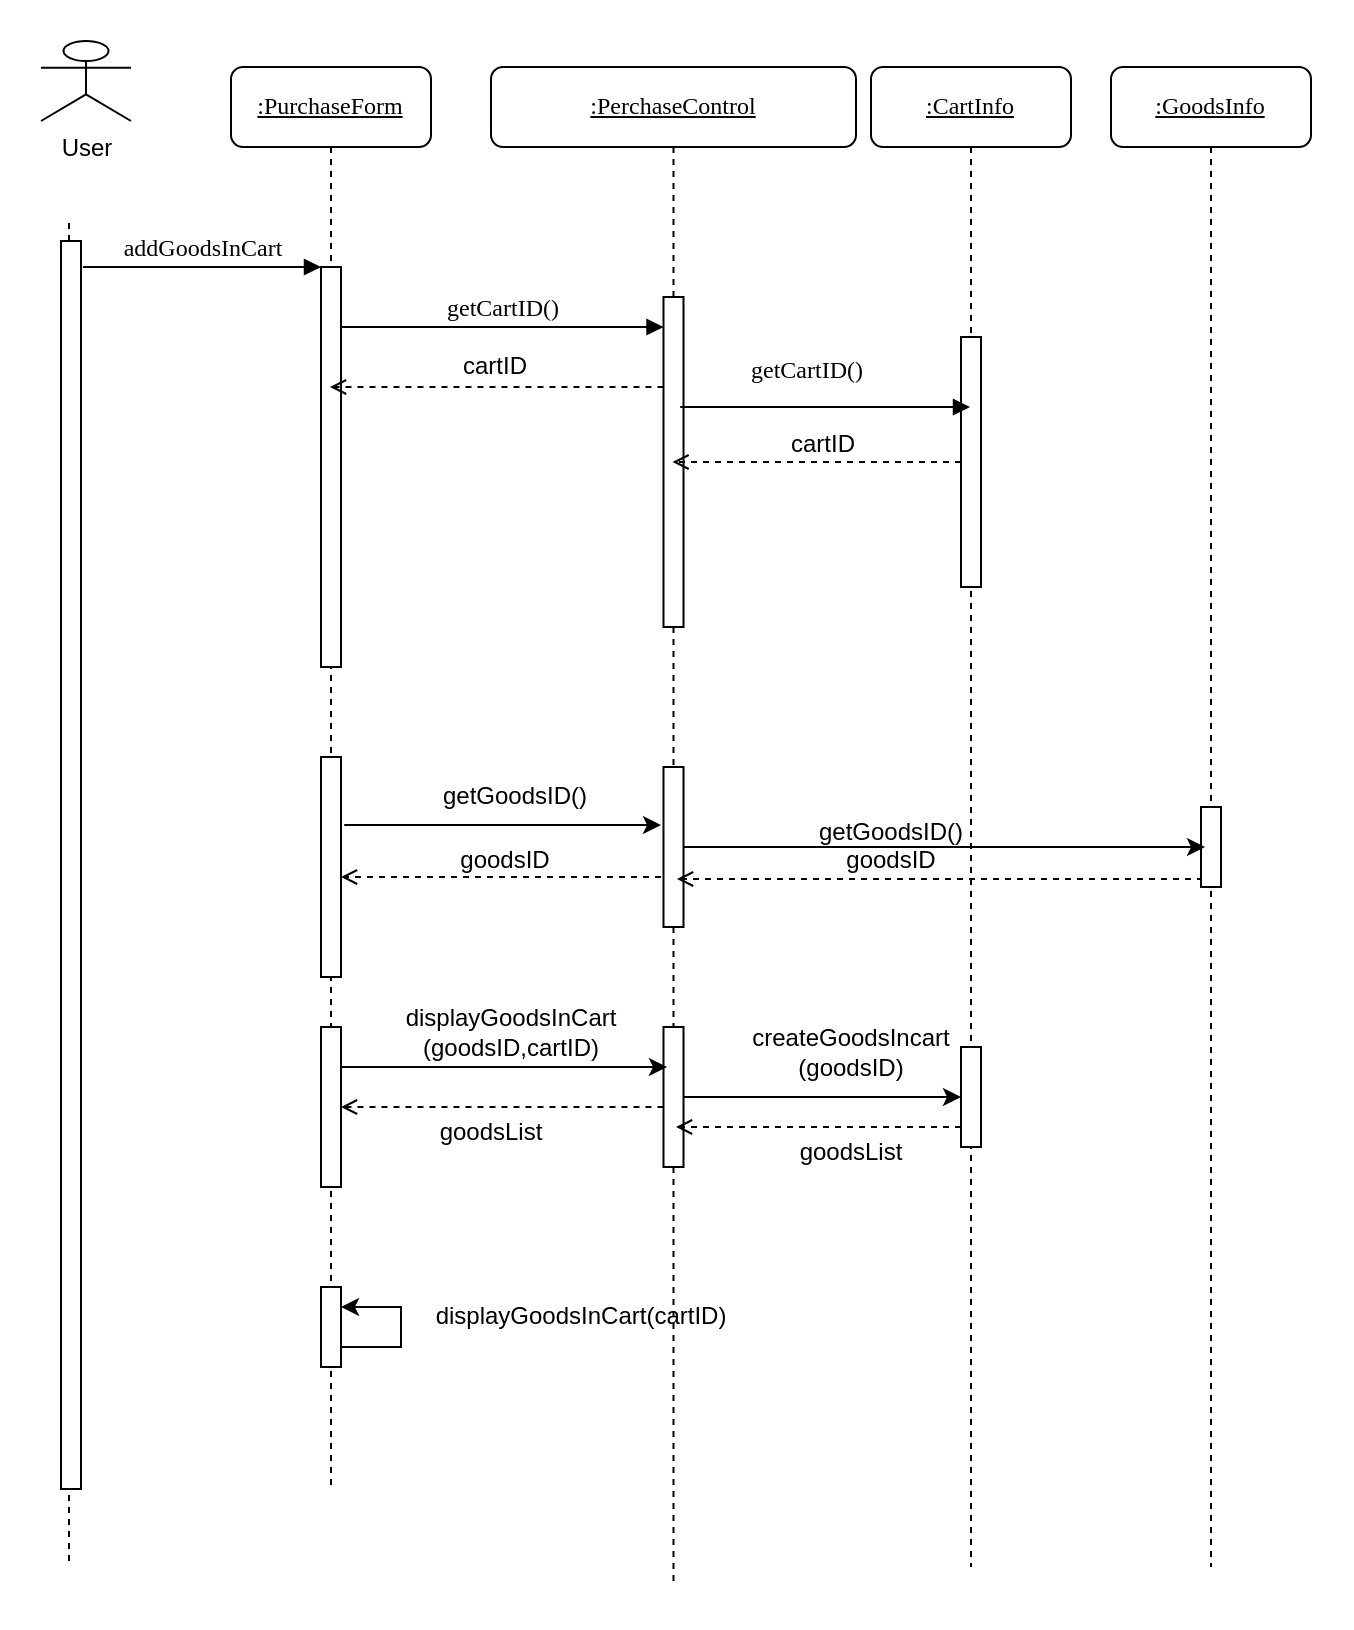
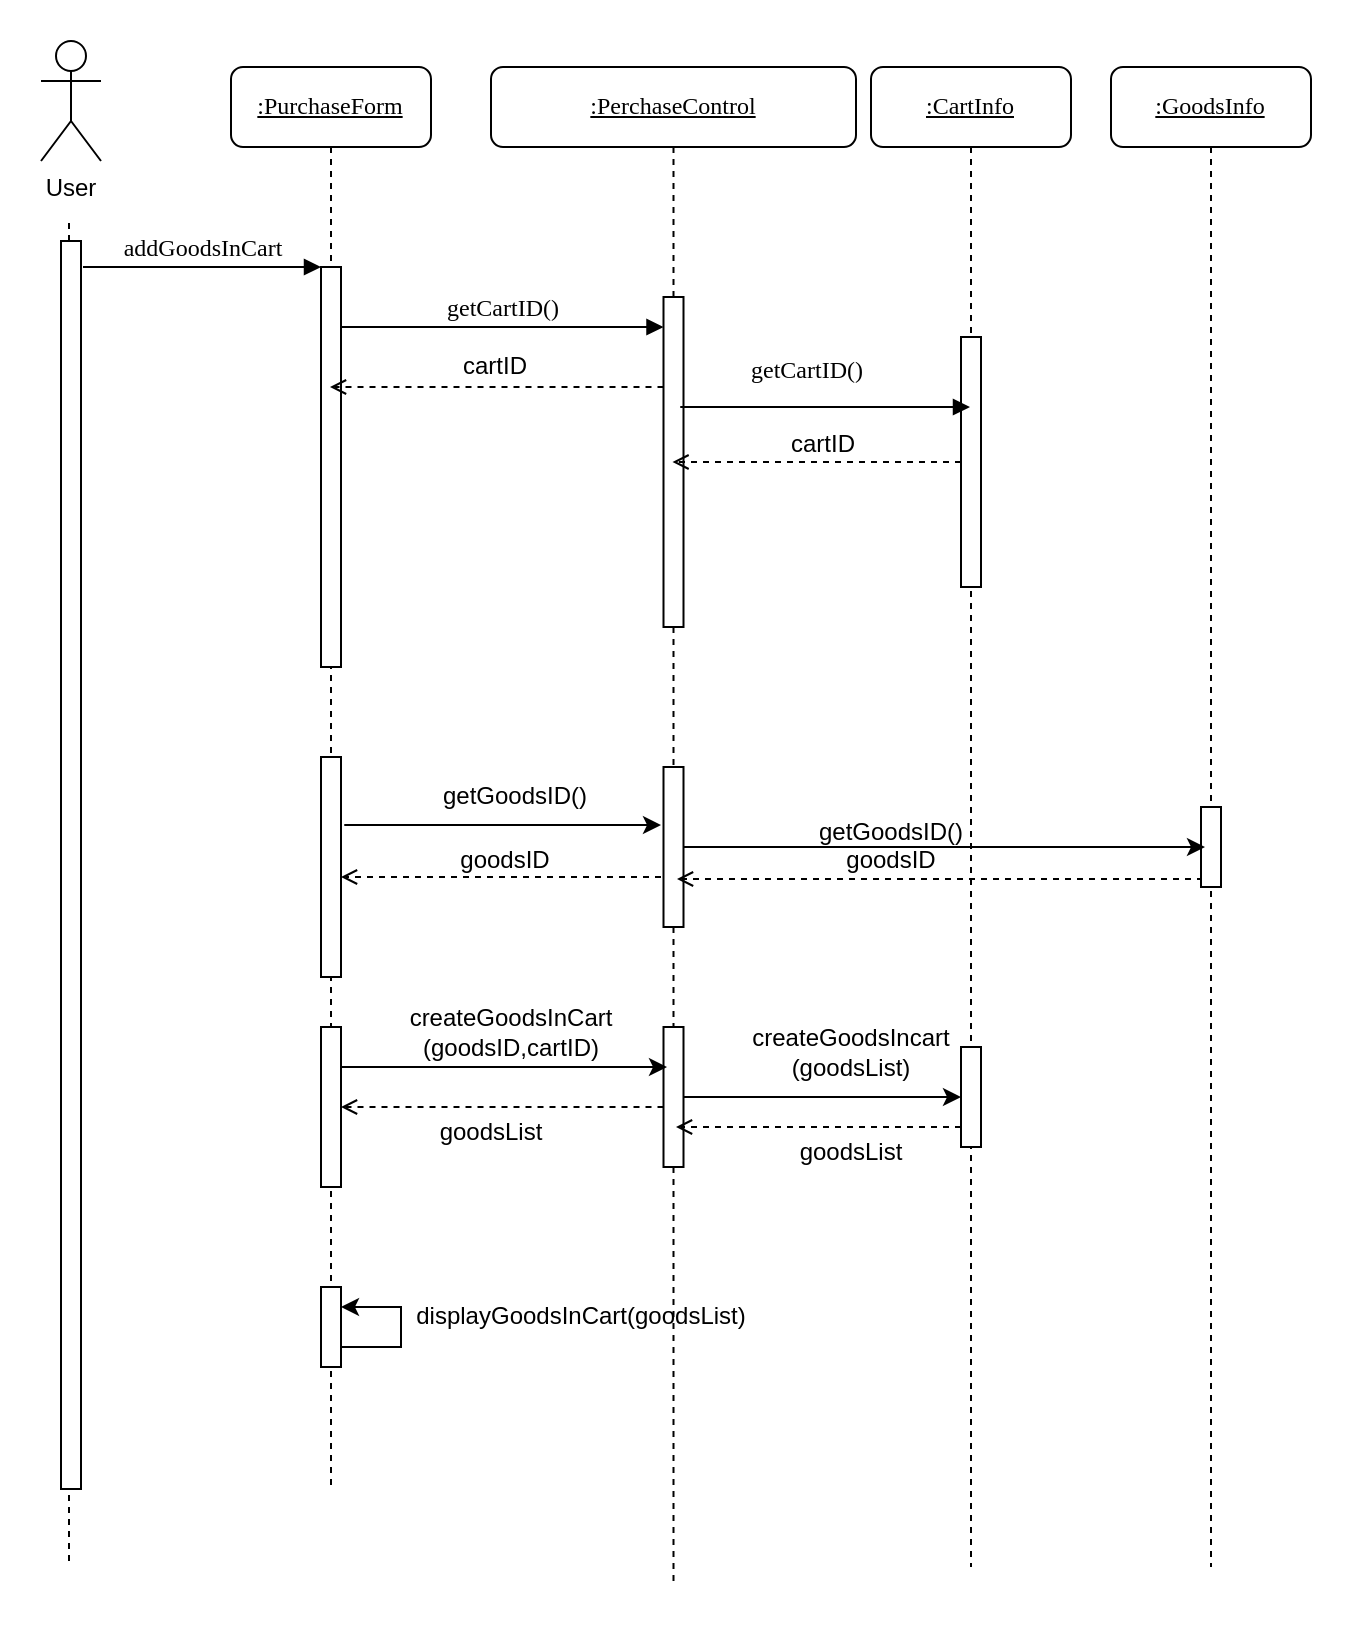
(86, 81) -> (71, 101)
(512, 1033) -> (512, 1033)
(852, 1053) -> (852, 1053)
(582, 1317) -> (582, 1317)
